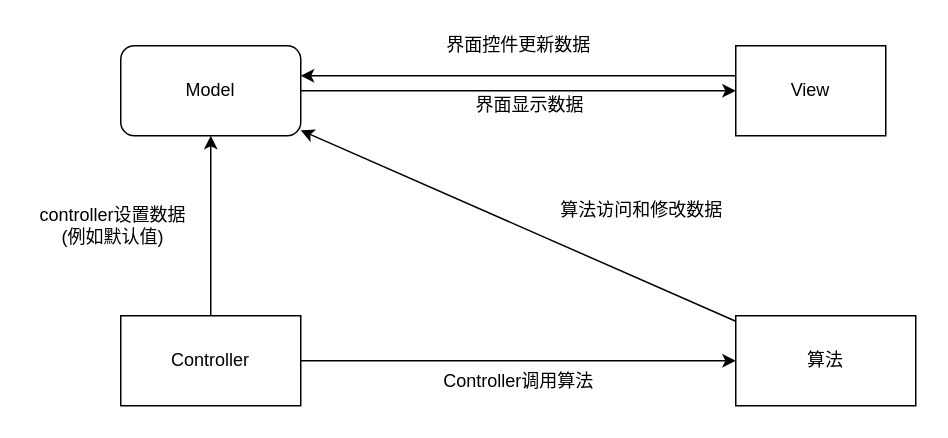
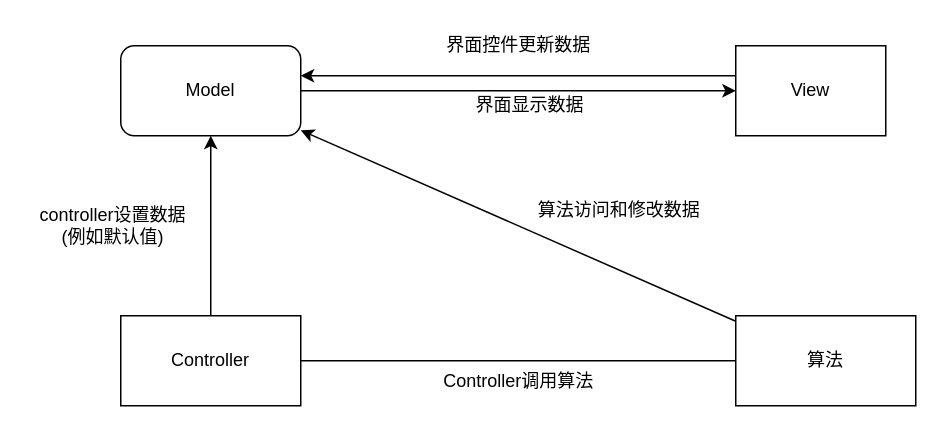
(642, 211) -> (620, 211)
(724, 361) -> (728, 361)
